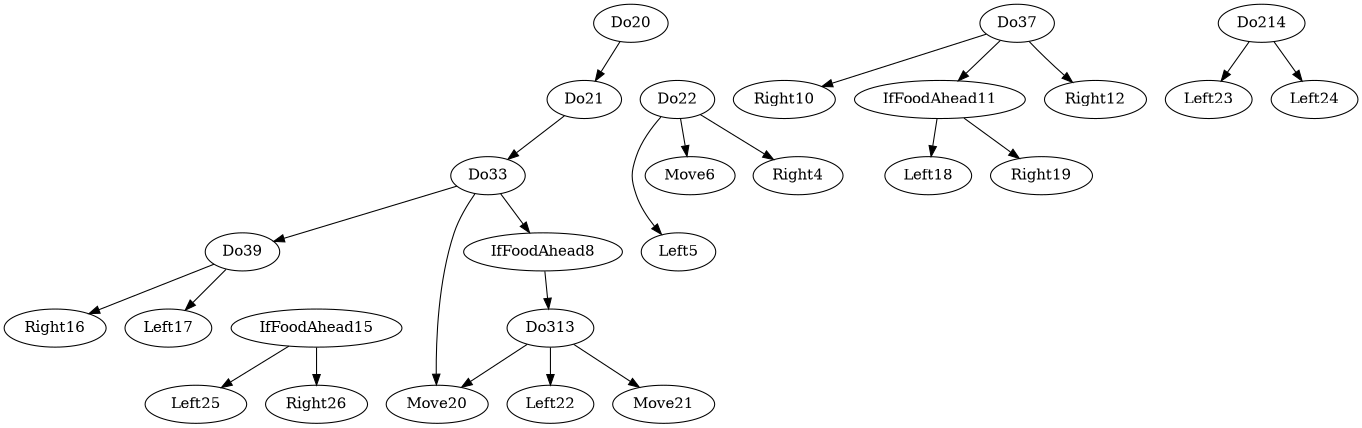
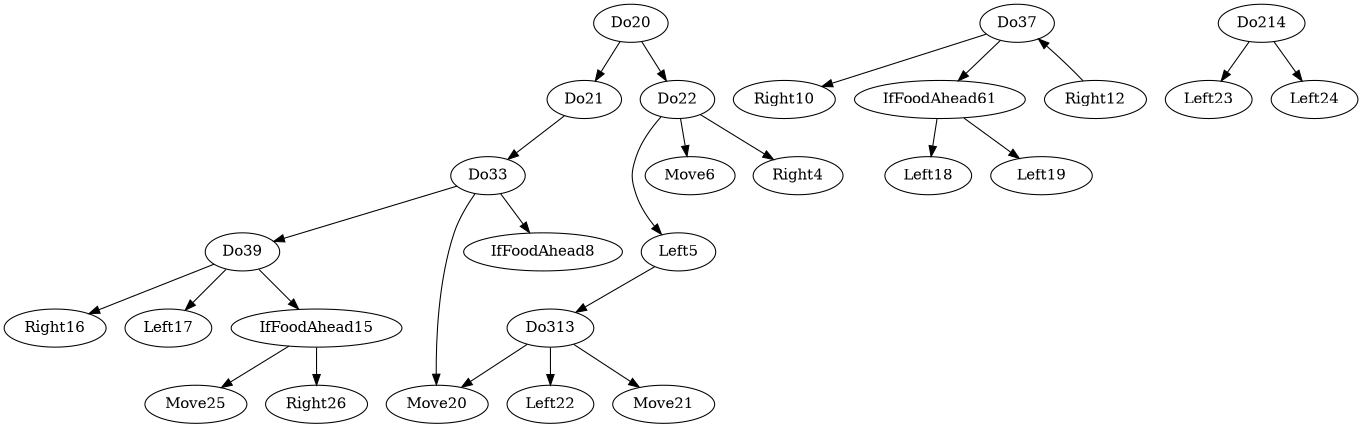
none -> (651, 57)
(1046, 59) -> (1065, 63)
(940, 99) -> (940, 99)
(1042, 176) -> (1042, 176)
none -> (275, 285)
(546, 285) -> (620, 287)
(196, 404) -> (196, 404)
